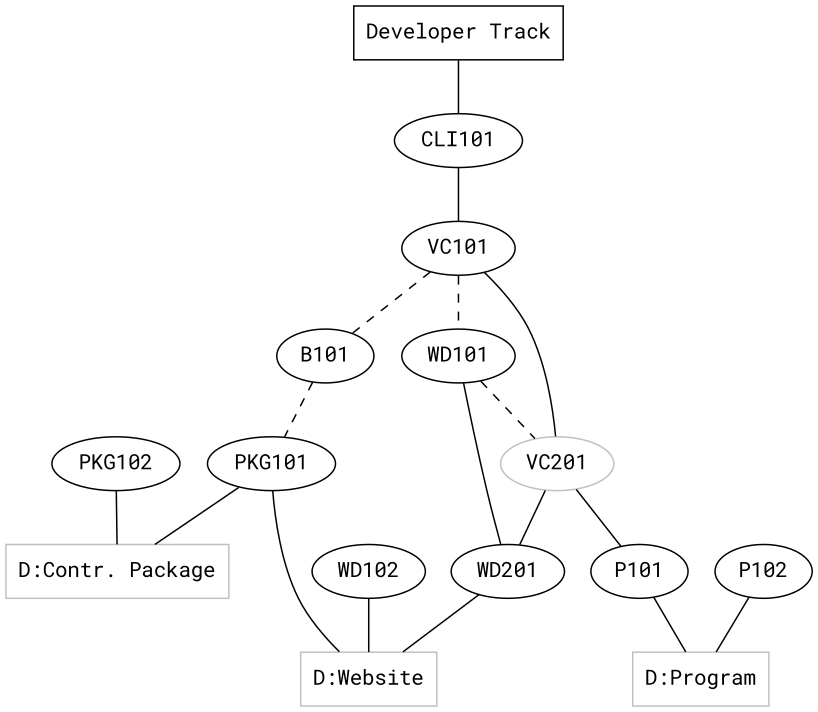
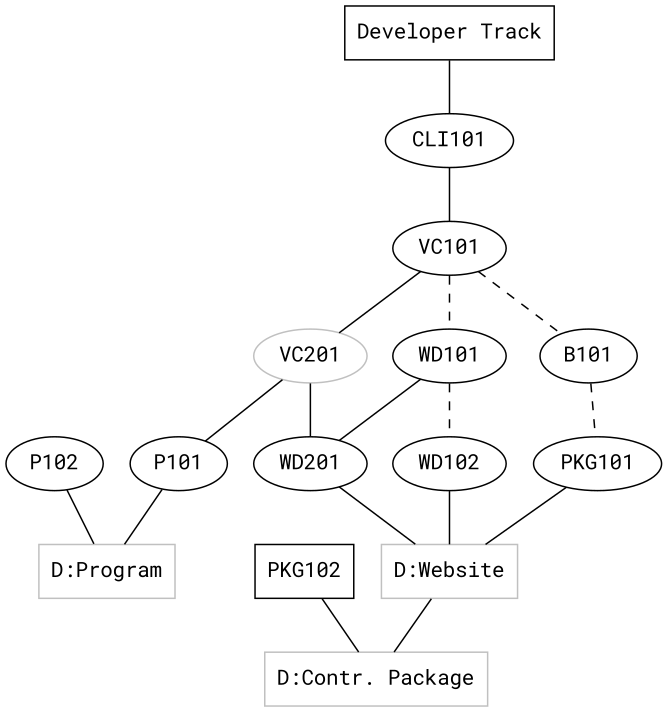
(508, 410) -> (449, 410)
(116, 464) -> (304, 571)
(197, 516) -> (413, 625)
